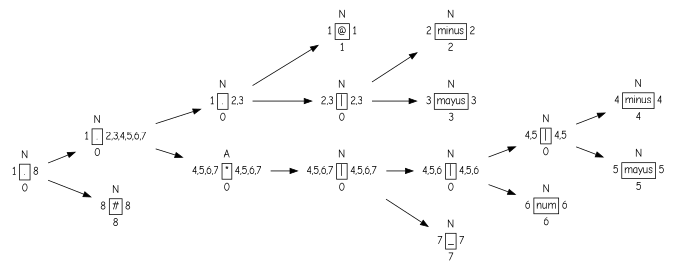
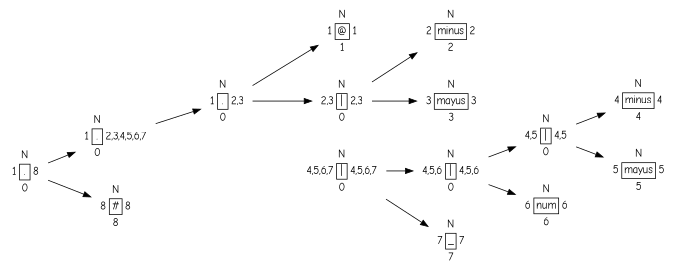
(227, 171) -> none
